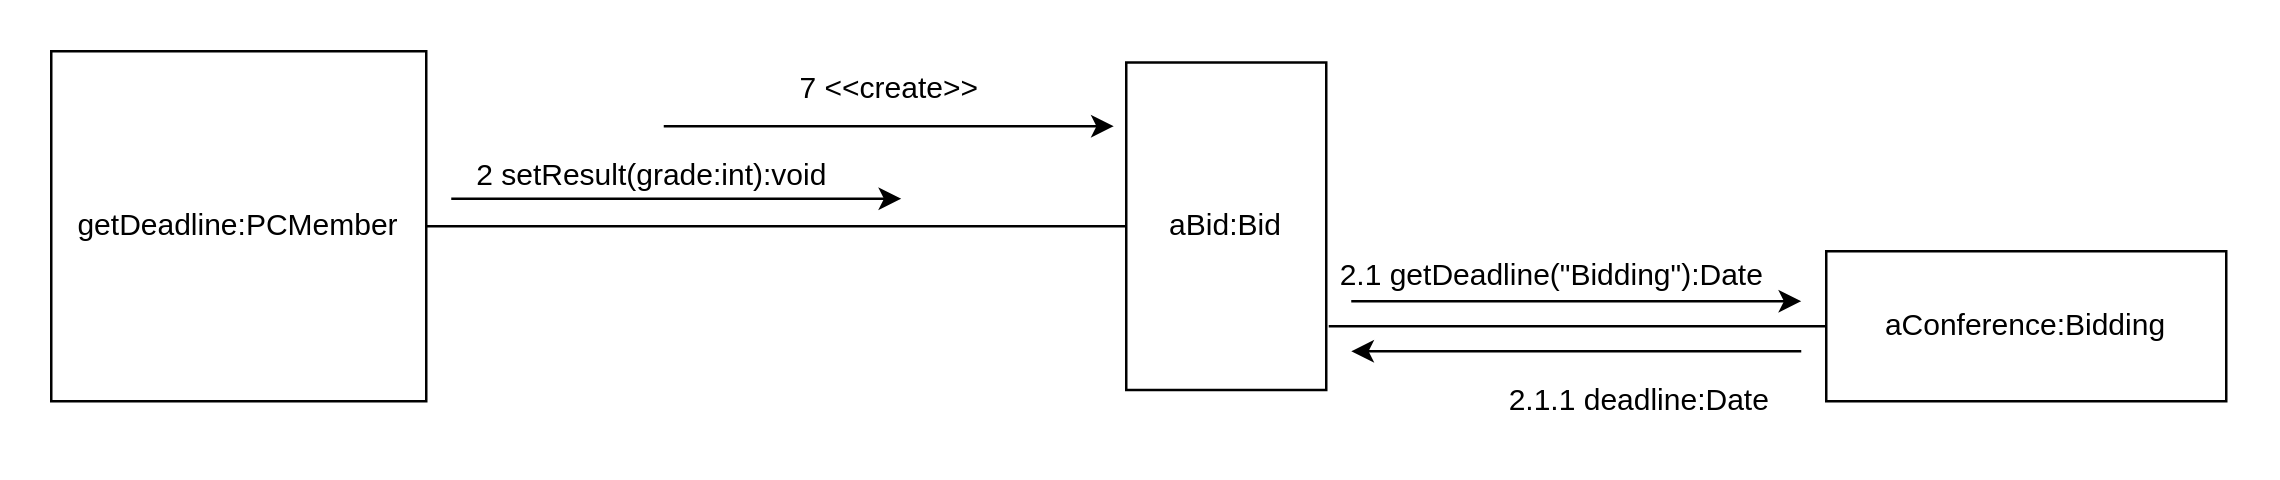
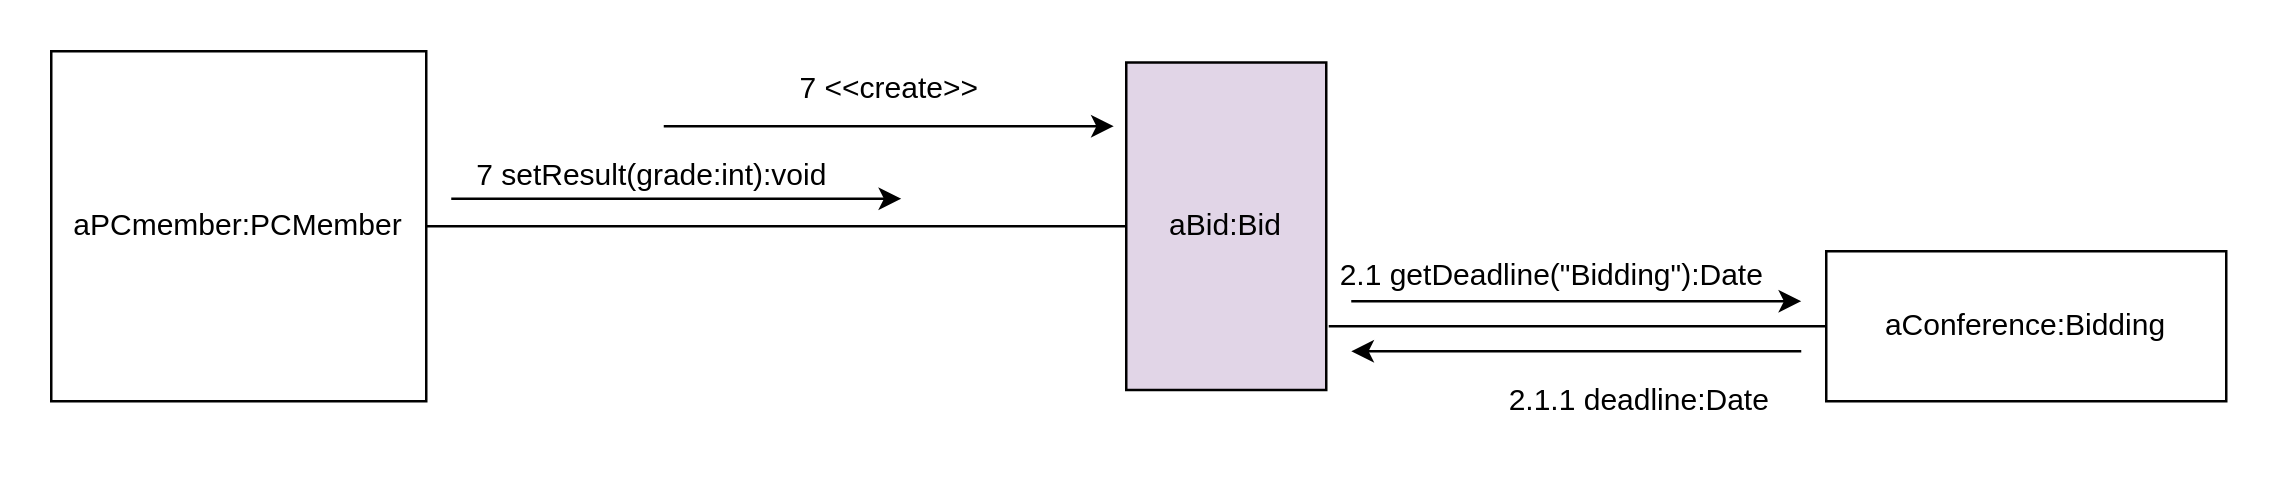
(653, 176) -> (653, 176)
(239, 226) -> (239, 226)
(1226, 226) -> (1226, 226)
